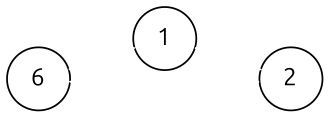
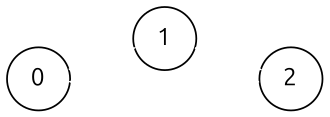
(39, 79) -> (39, 79)
